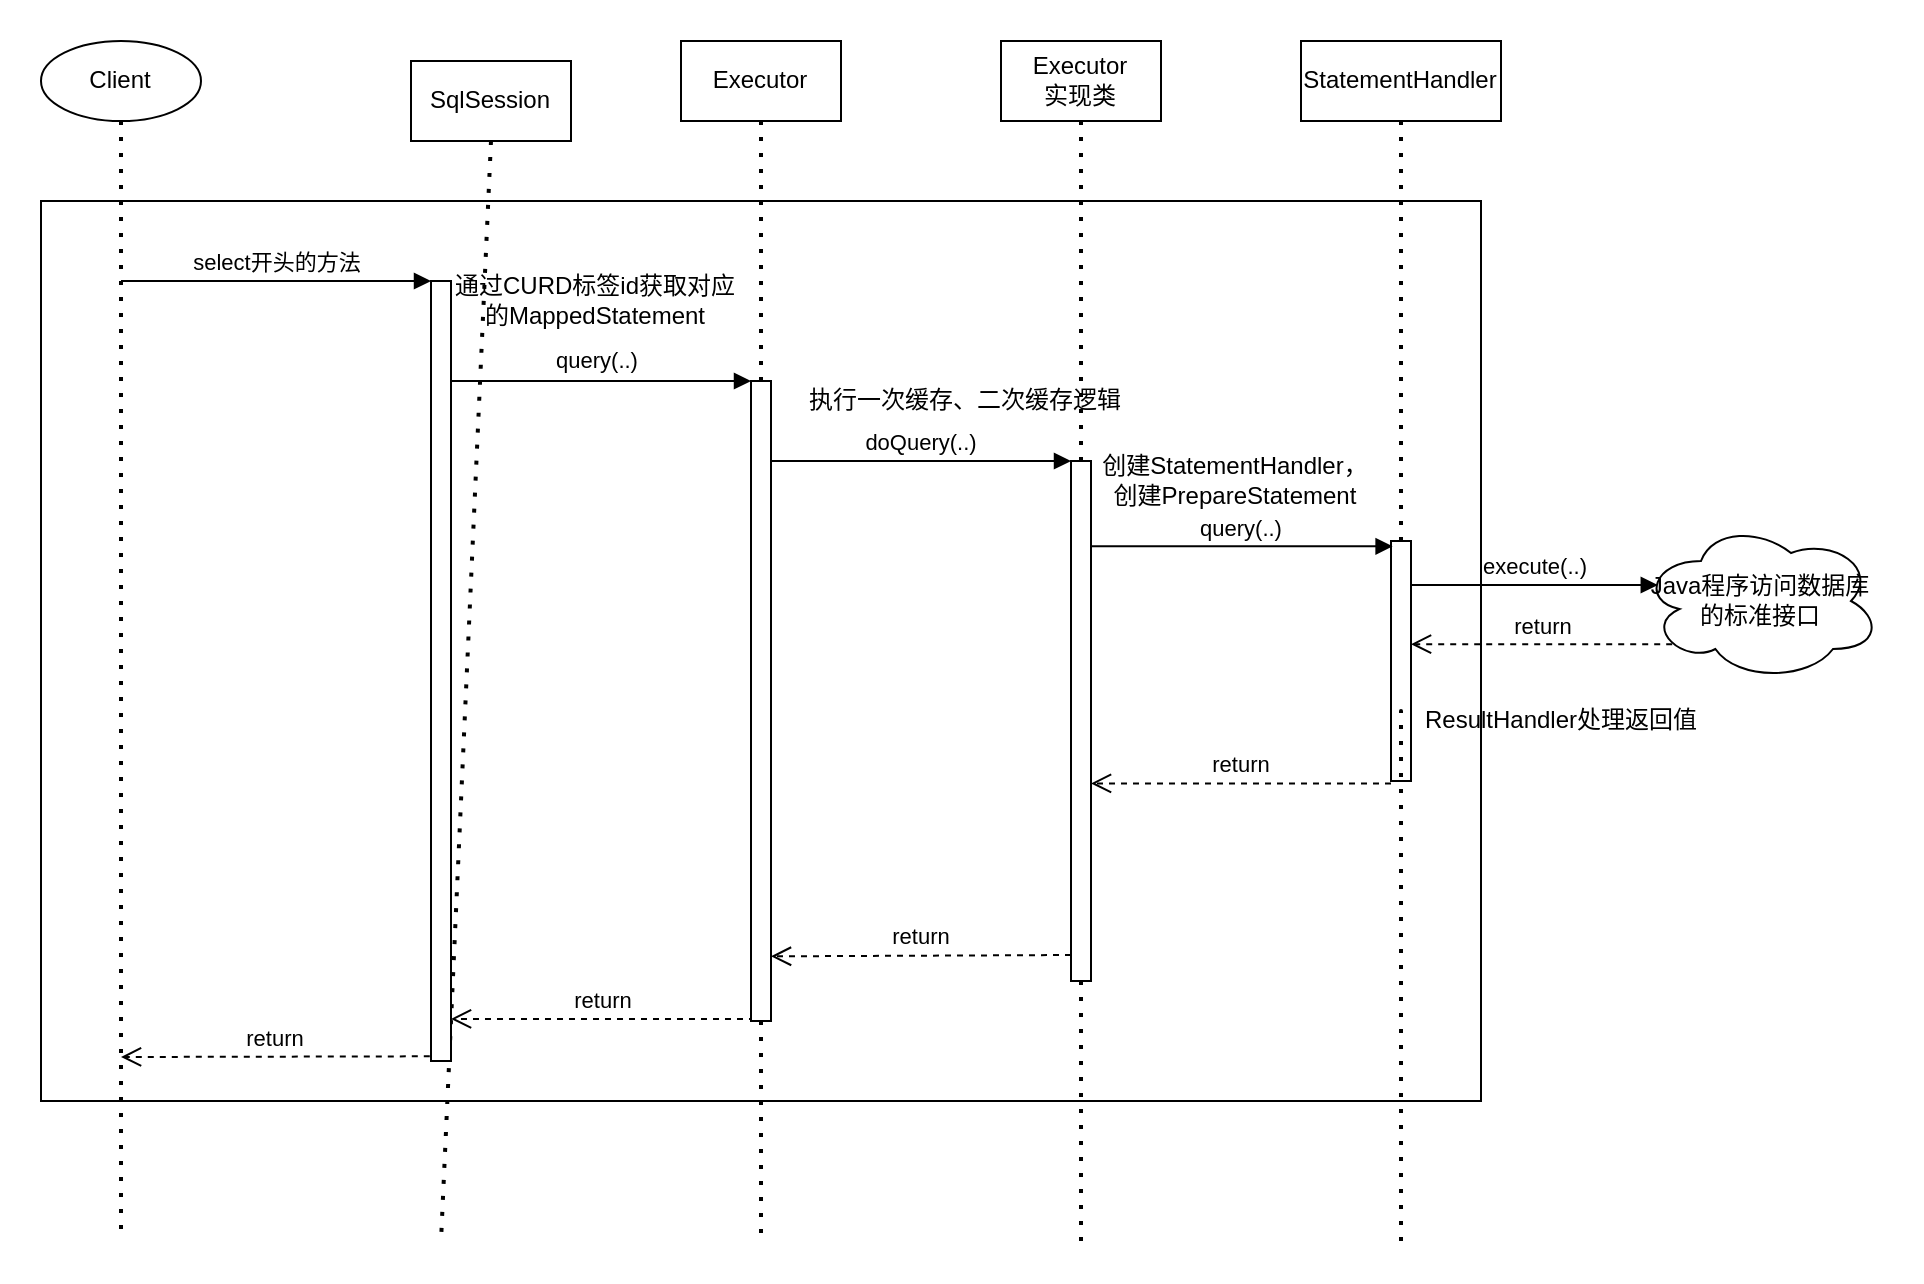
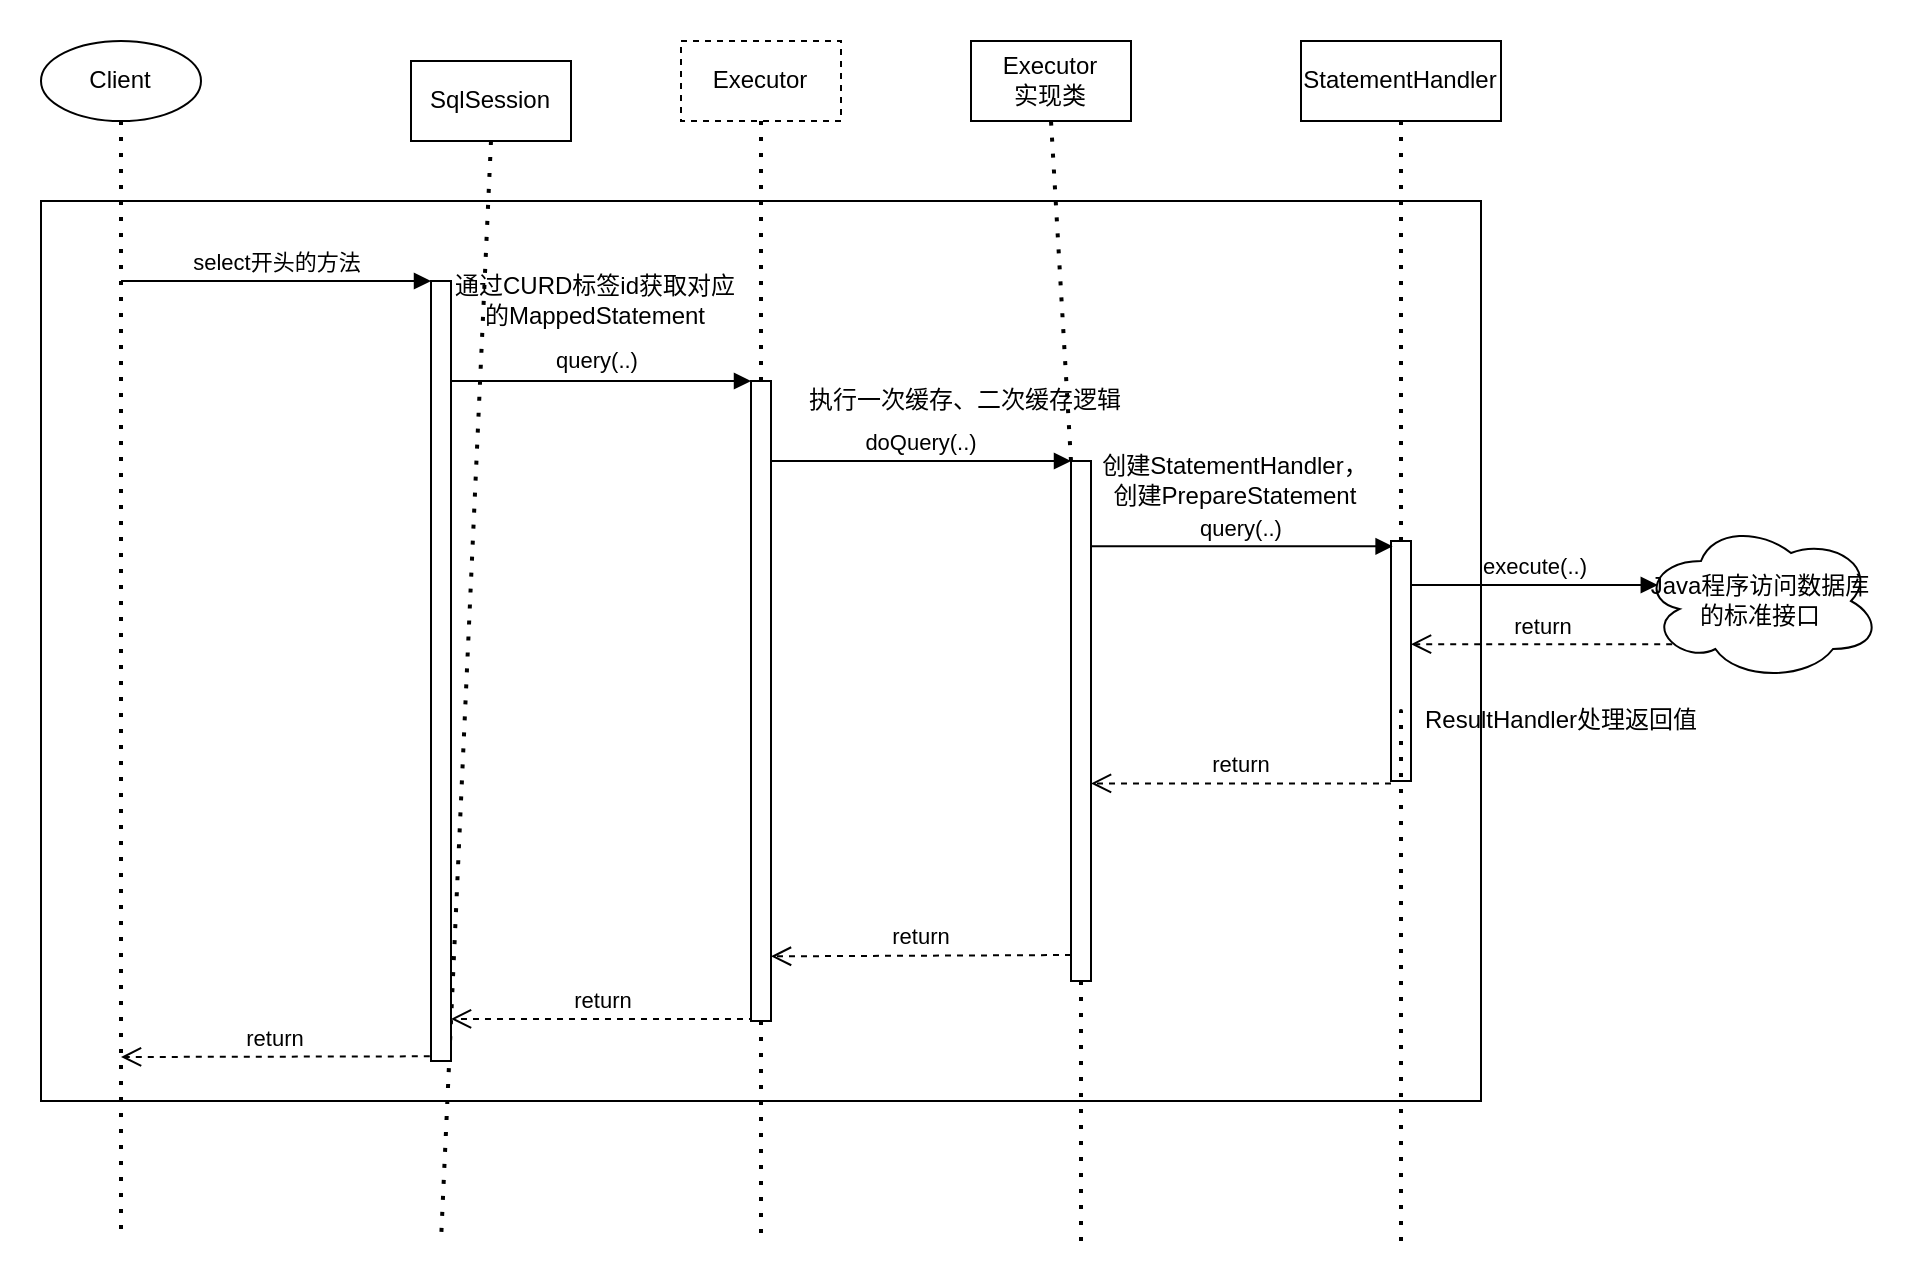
(761, 81) -> (761, 81)
(1081, 81) -> (1051, 81)
